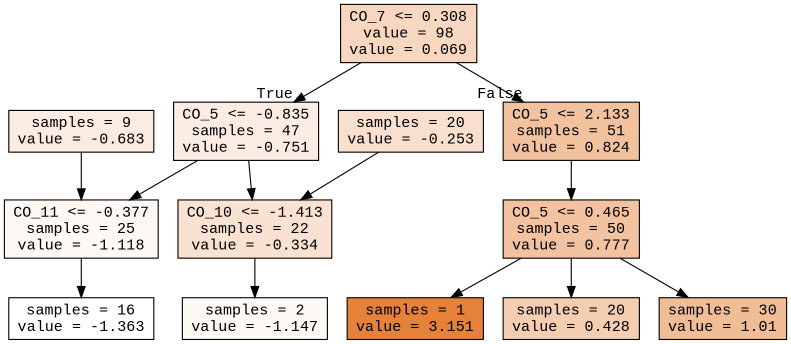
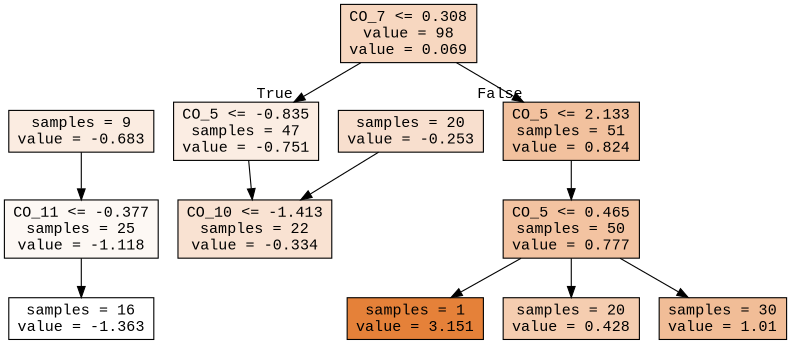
(169, 177) -> none
(255, 319) -> none
